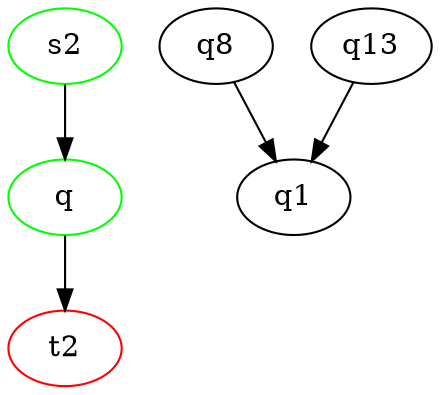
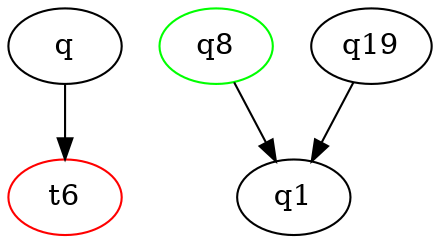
(65, 46) -> none
(216, 46) -> (216, 46)
(371, 46) -> (371, 46)
(65, 197) -> (65, 46)
(65, 348) -> (65, 197)
